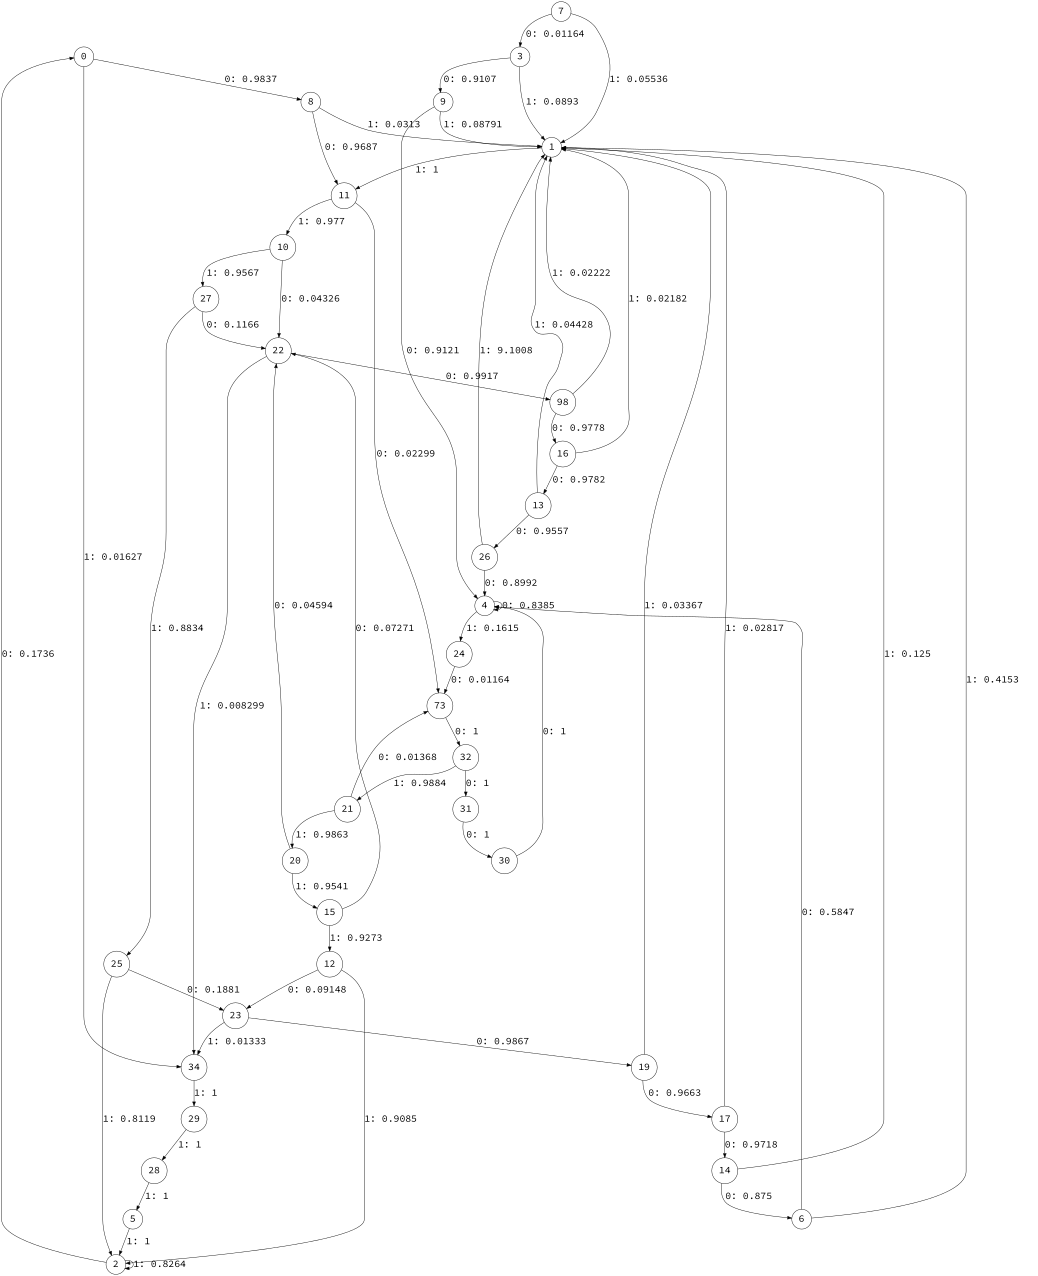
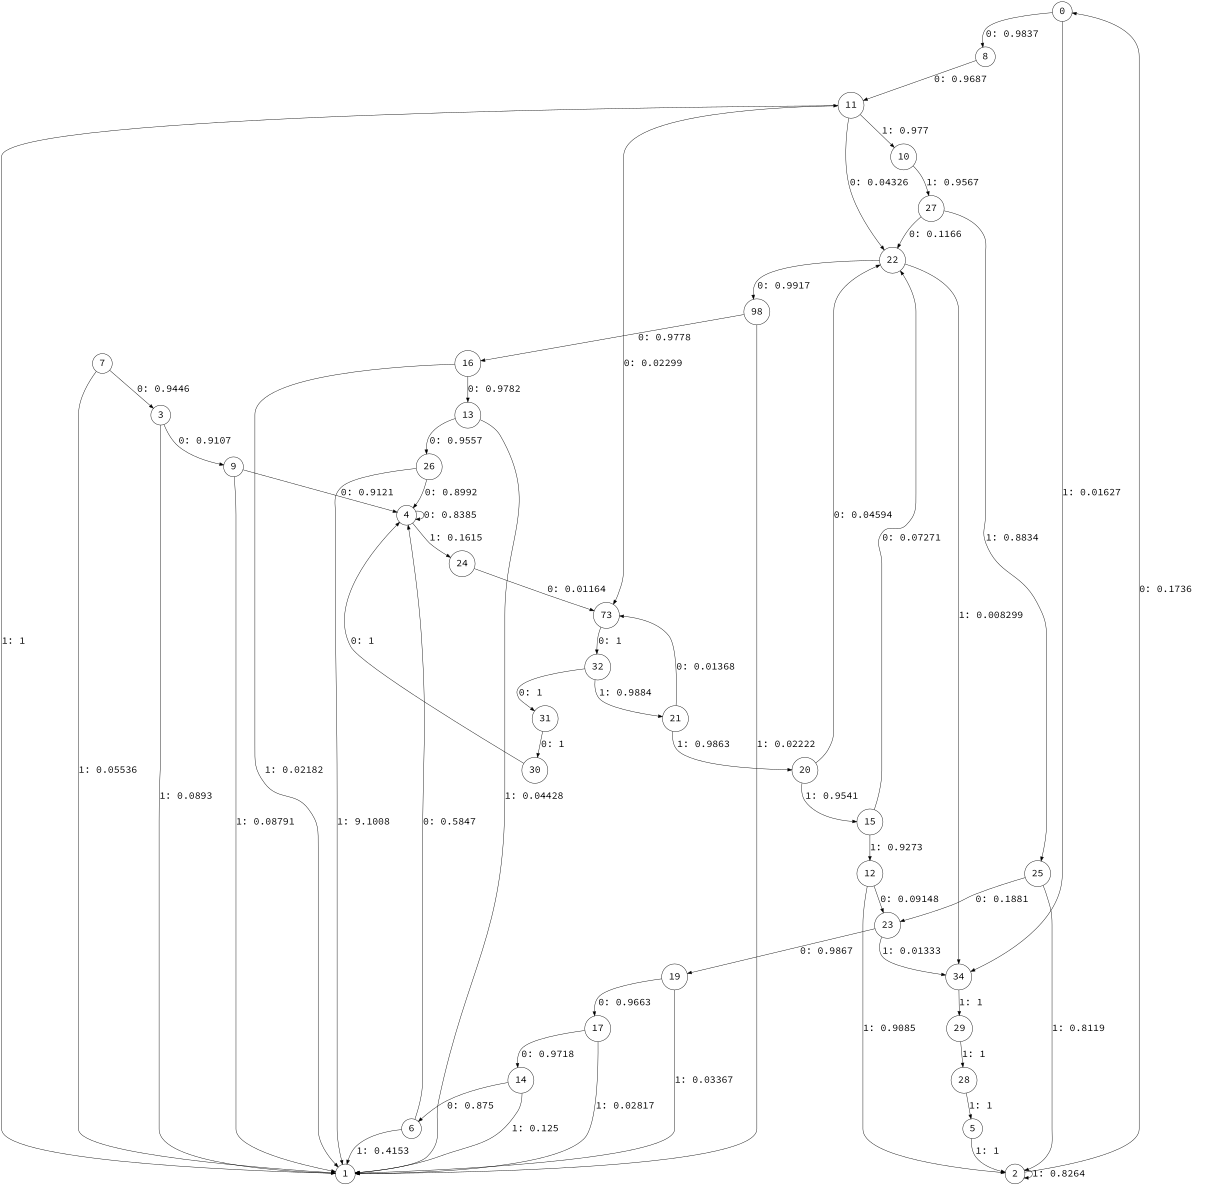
(561, 34) -> (172, 389)
(426, 139) -> none
(281, 297) -> (849, 186)
